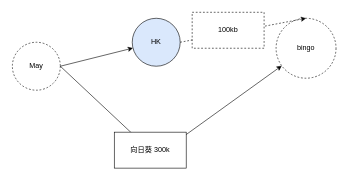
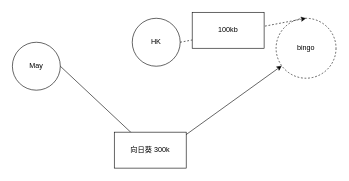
(228, 30) -> (228, 30)
(156, 42) -> (156, 42)
(96, 57) -> none
(36, 66) -> (36, 66)
